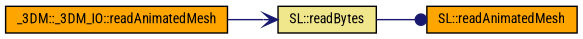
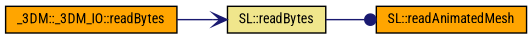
(117, 20) -> (91, 20)
